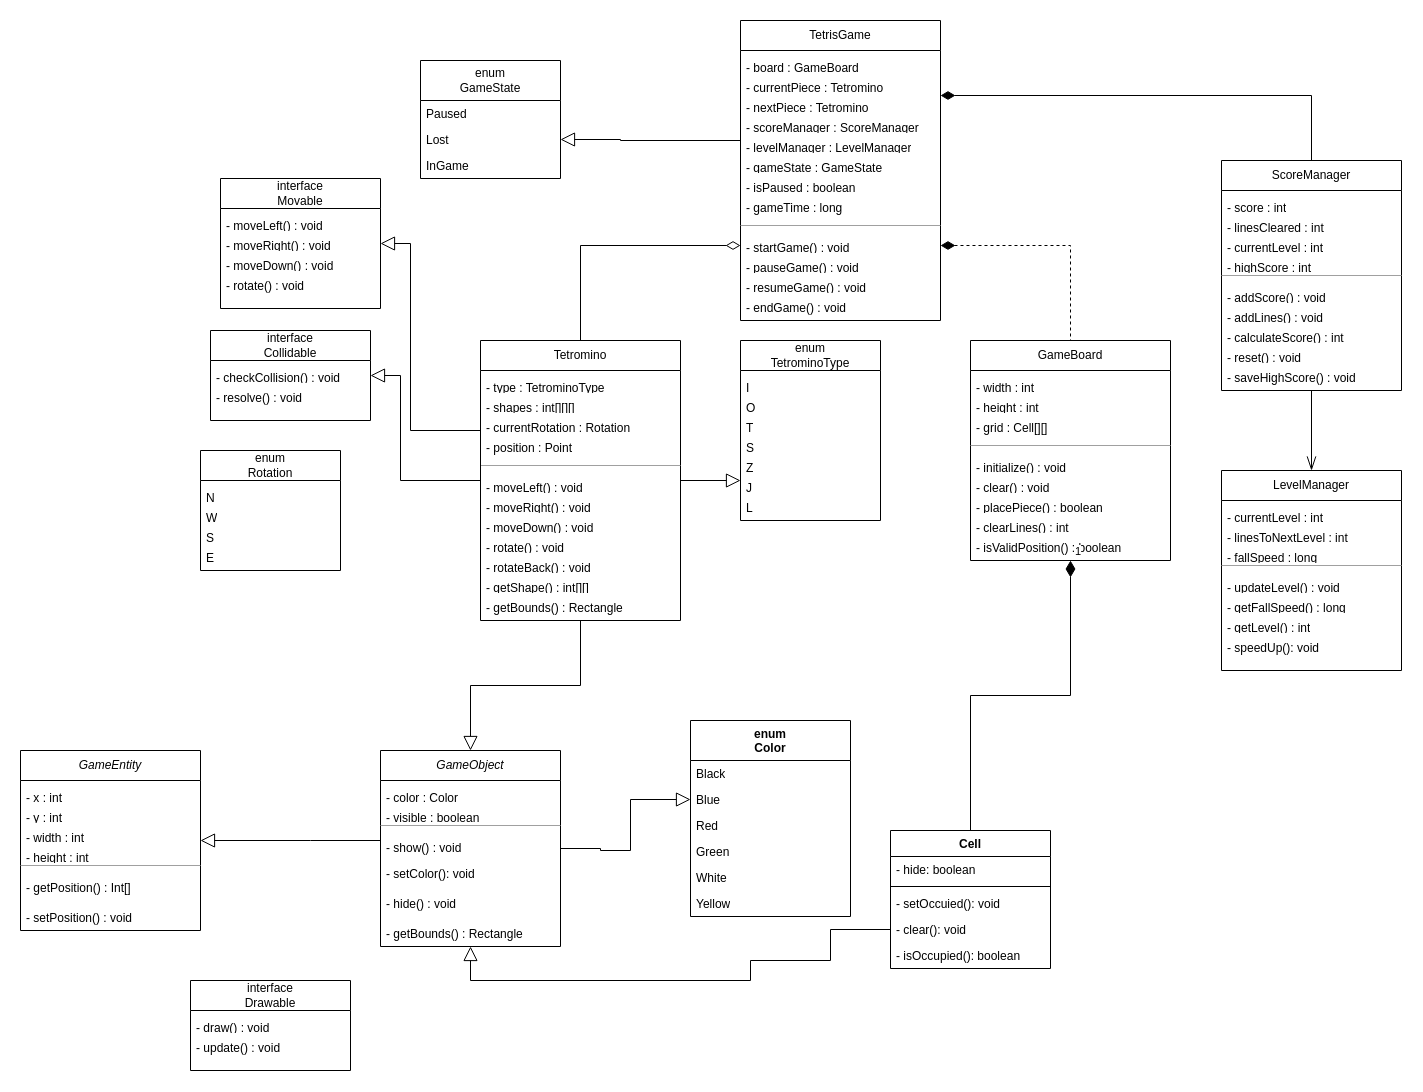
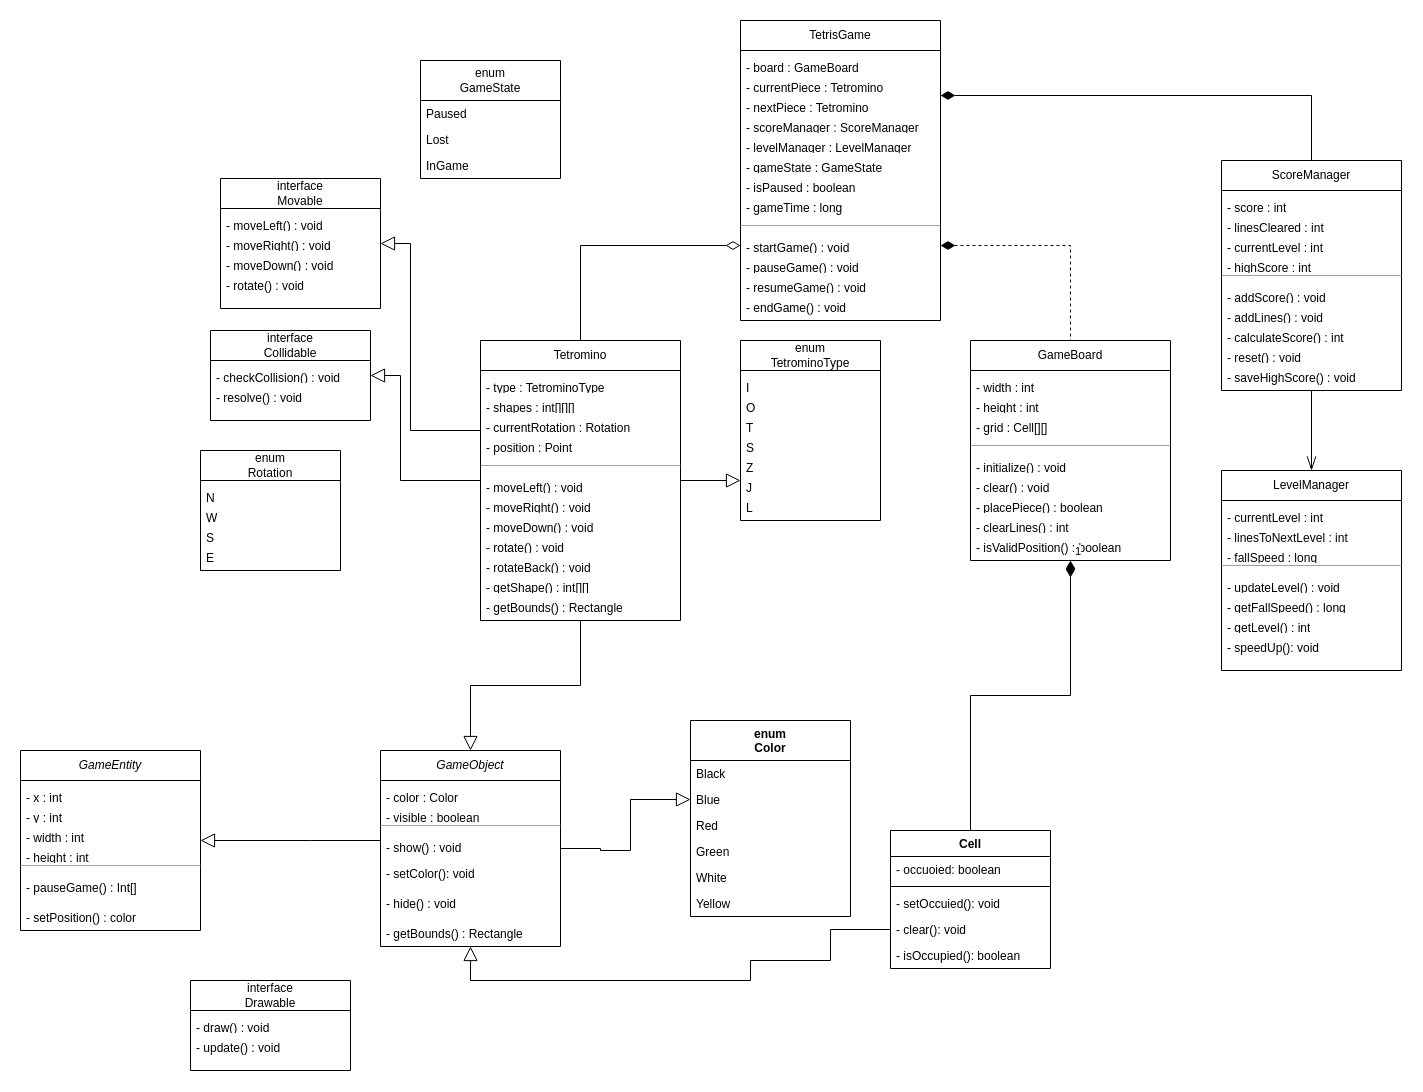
(657, 141) -> none
(939, 871) -> (953, 871)
(94, 889) -> (91, 889)
(90, 919) -> (93, 919)
